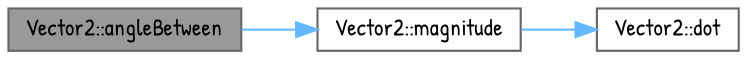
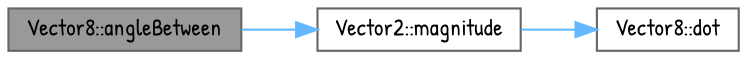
(125, 30) -> (125, 30)
(668, 30) -> (668, 30)
